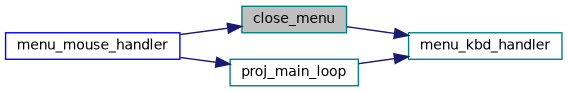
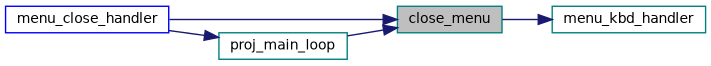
(93, 46) -> (87, 20)
(376, 61) -> (365, 33)
